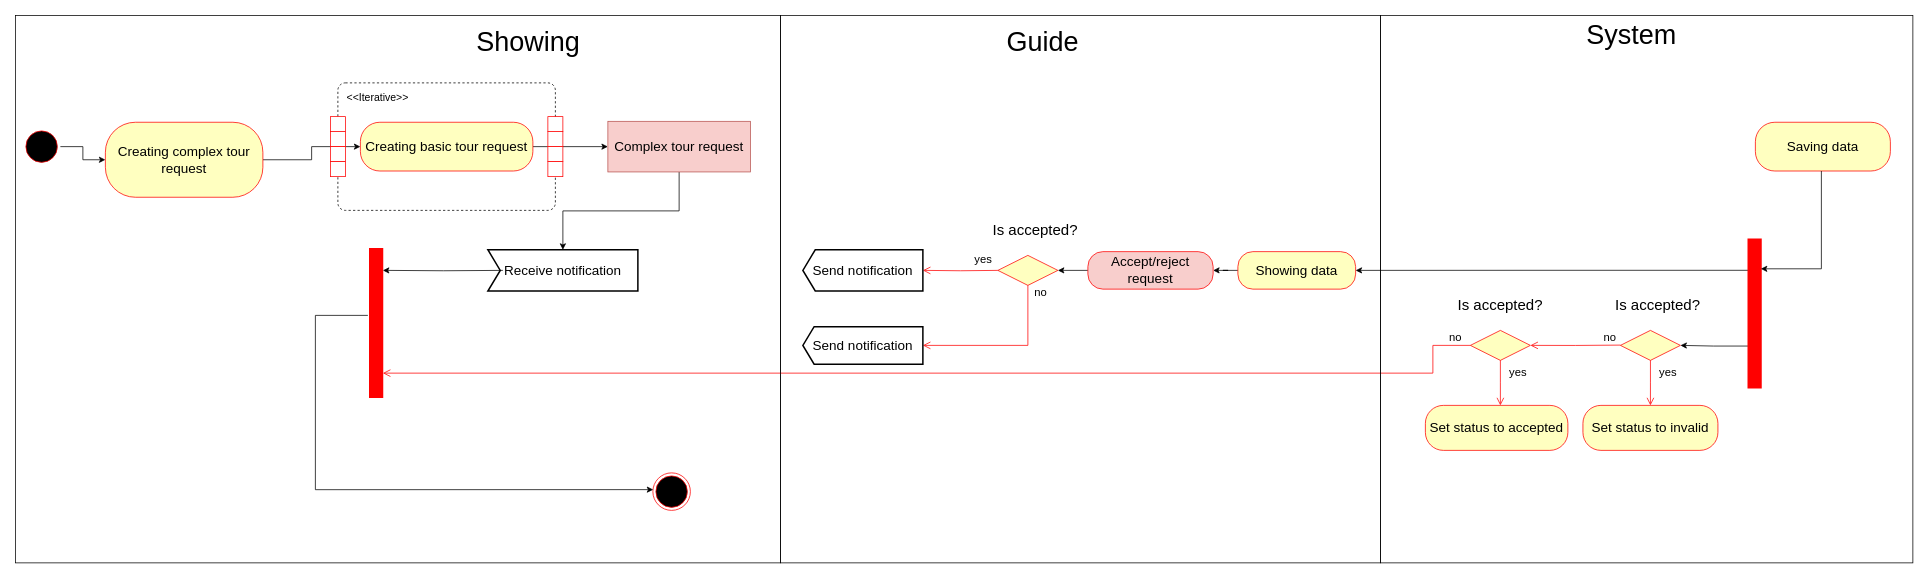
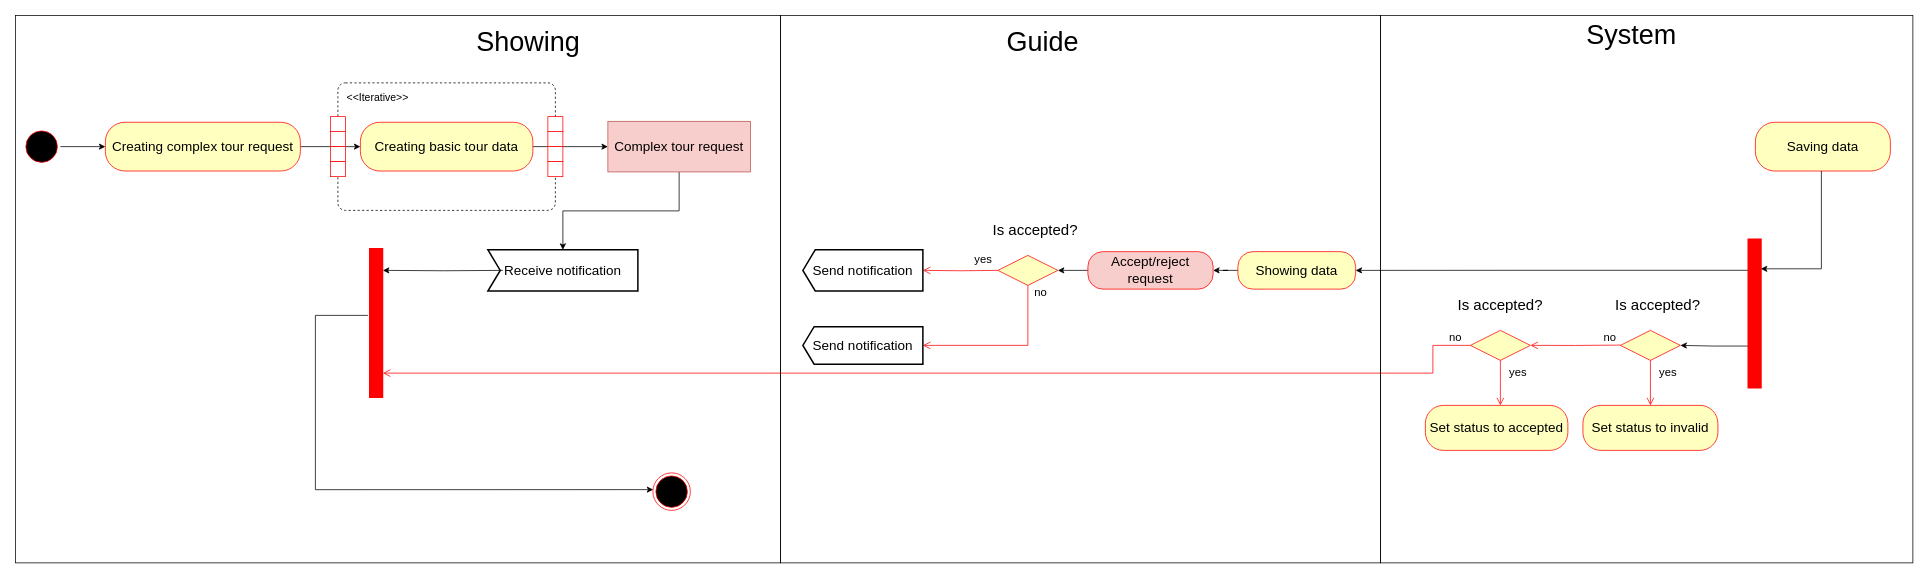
(447, 147) -> (447, 147)
(184, 160) -> (203, 147)
